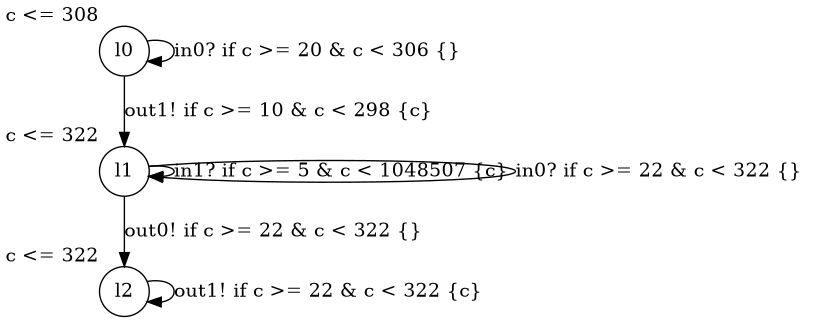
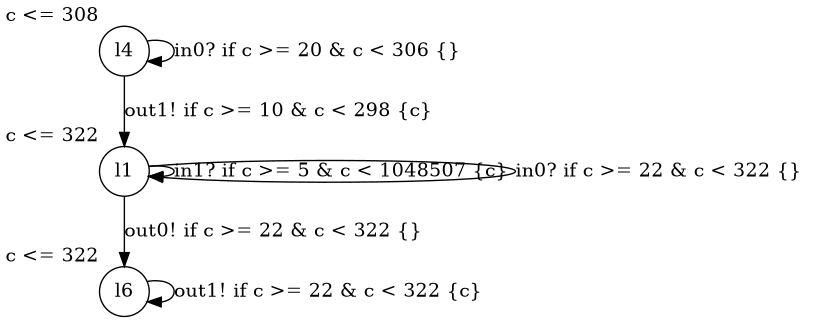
(124, 51) -> (124, 51)
(124, 292) -> (124, 292)
